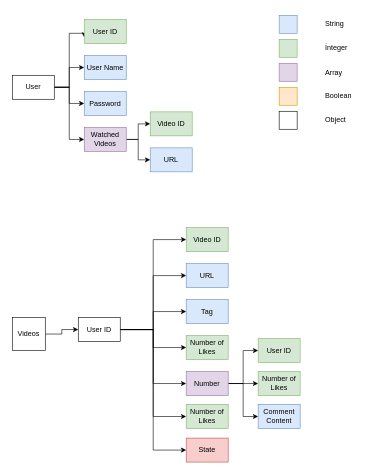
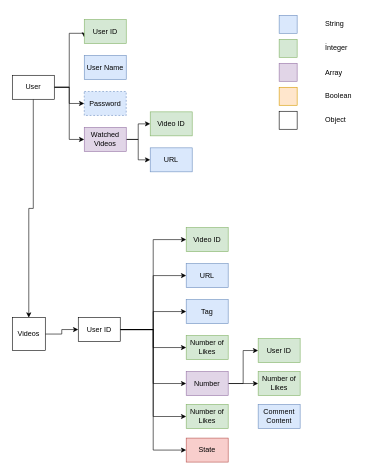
(75, 68) -> (32, 209)
(105, 104) -> (105, 104)
(247, 417) -> none
